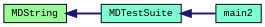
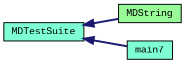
(89, 13) -> (106, 21)
(239, 13) -> (150, 50)
